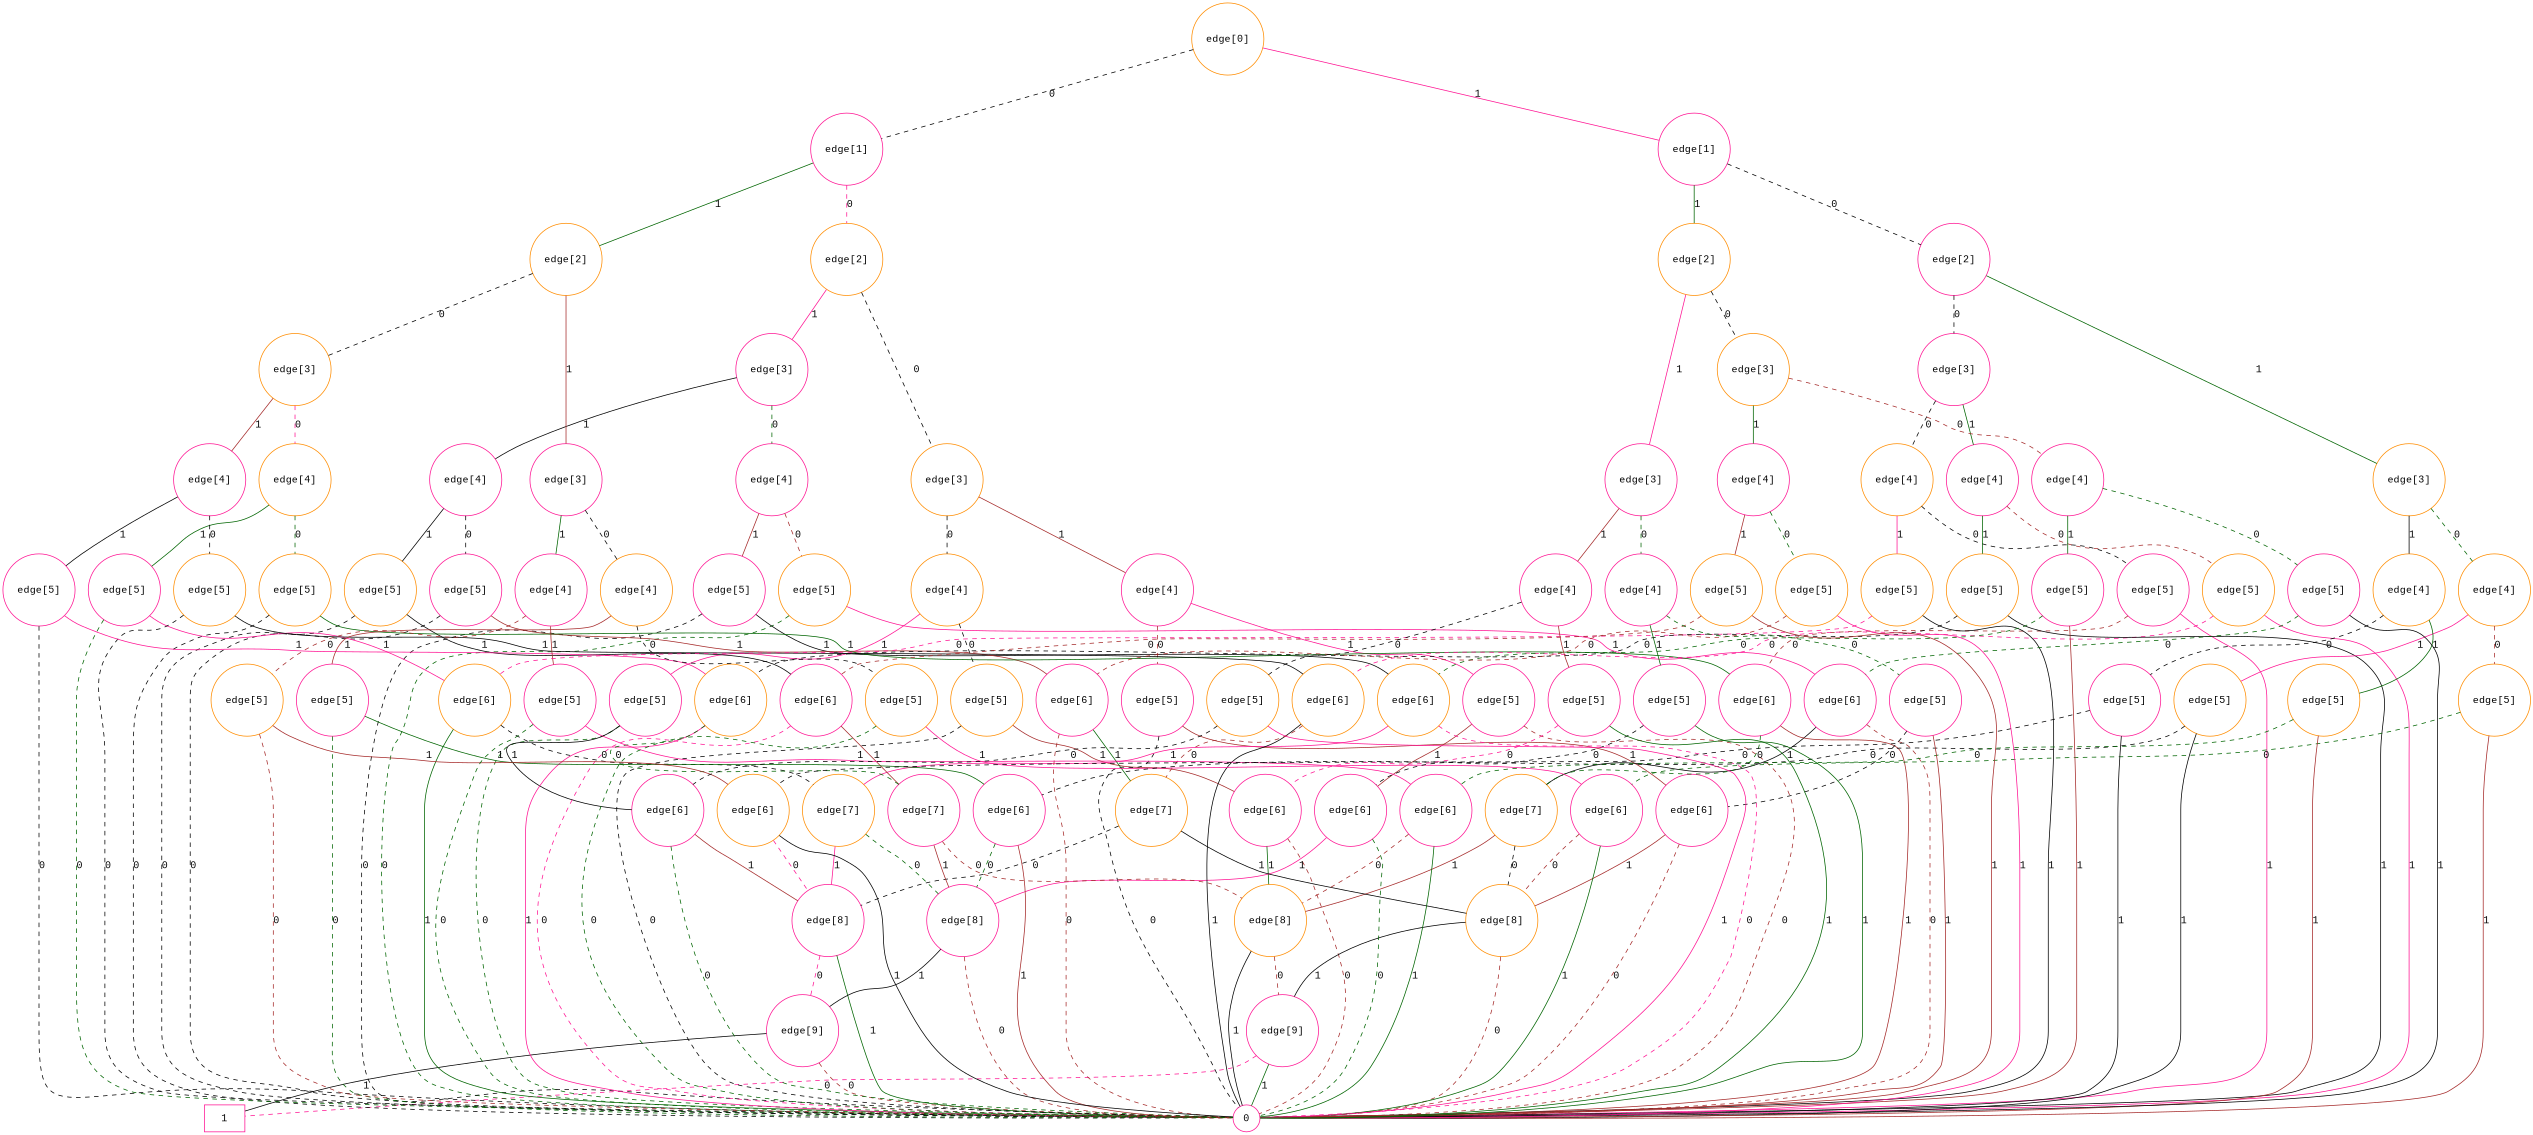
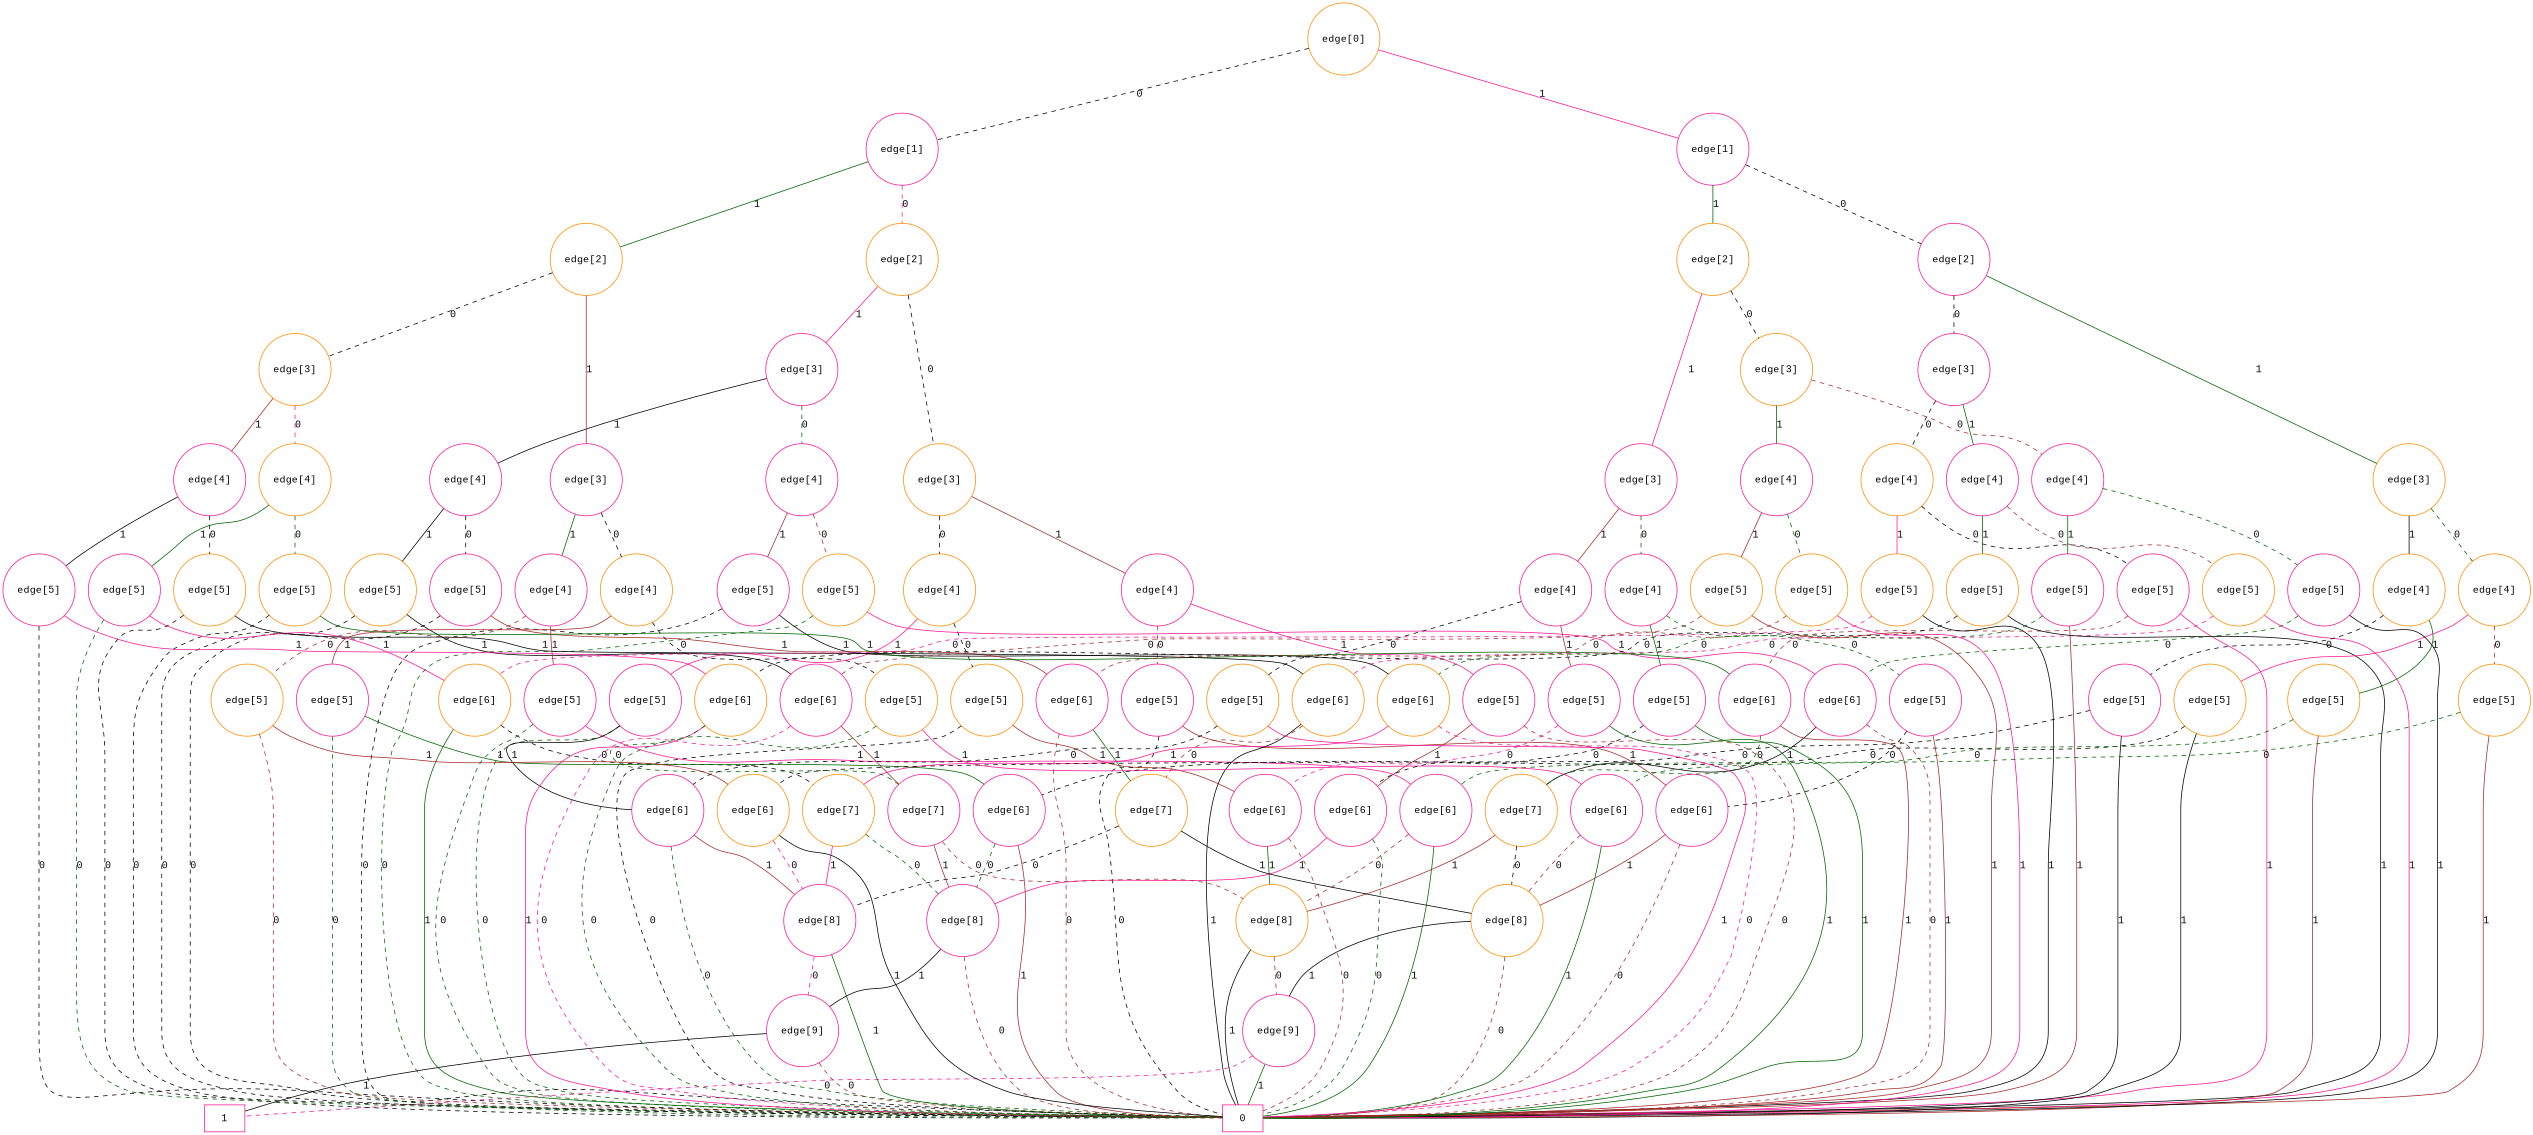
(1247, 1118) -> (1243, 1118)
